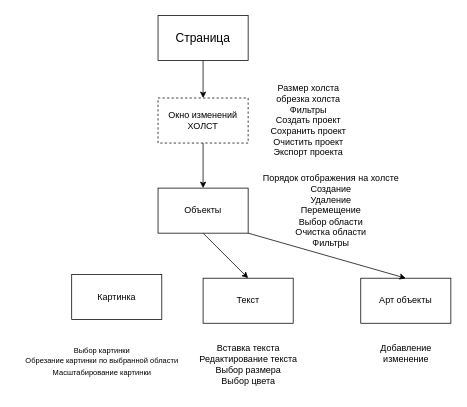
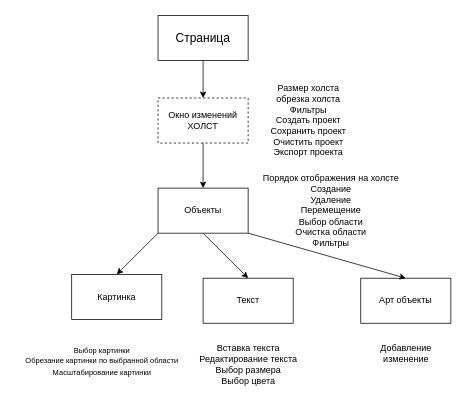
none -> (139, 251)
